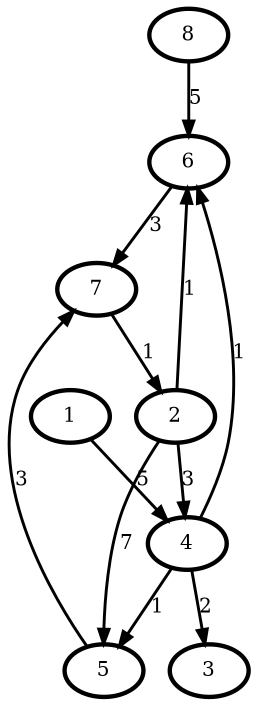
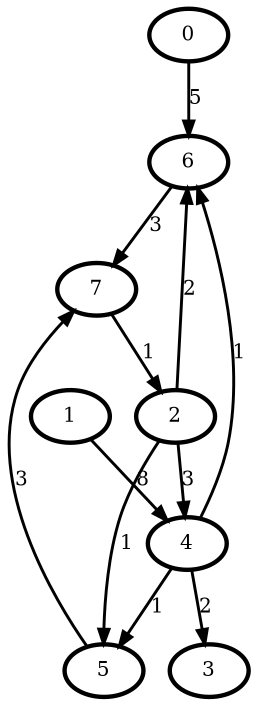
(189, 35) -> (189, 35)
(190, 289) -> (190, 289)
(143, 480) -> (143, 480)
(127, 544) -> (127, 544)
